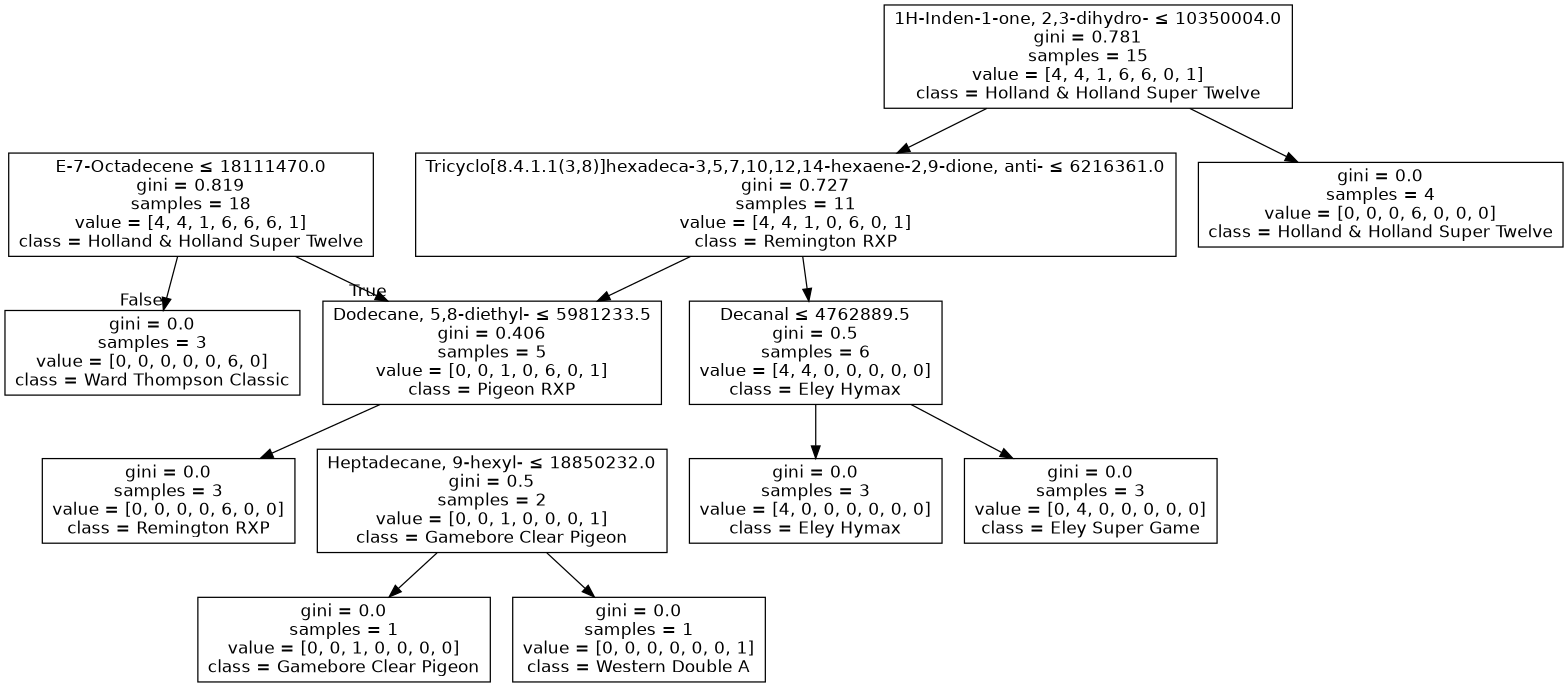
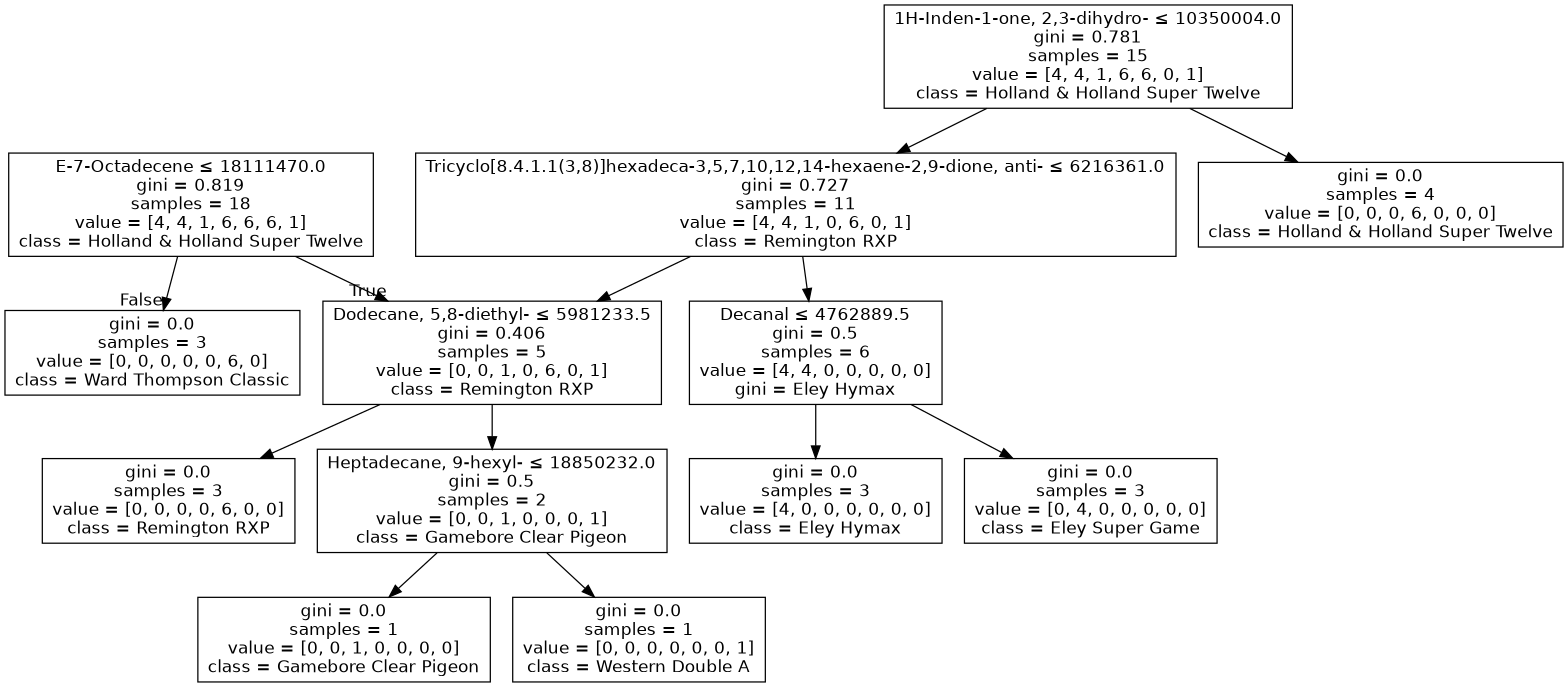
(492, 390) -> (492, 390)
(816, 390) -> (816, 390)
none -> (492, 420)
